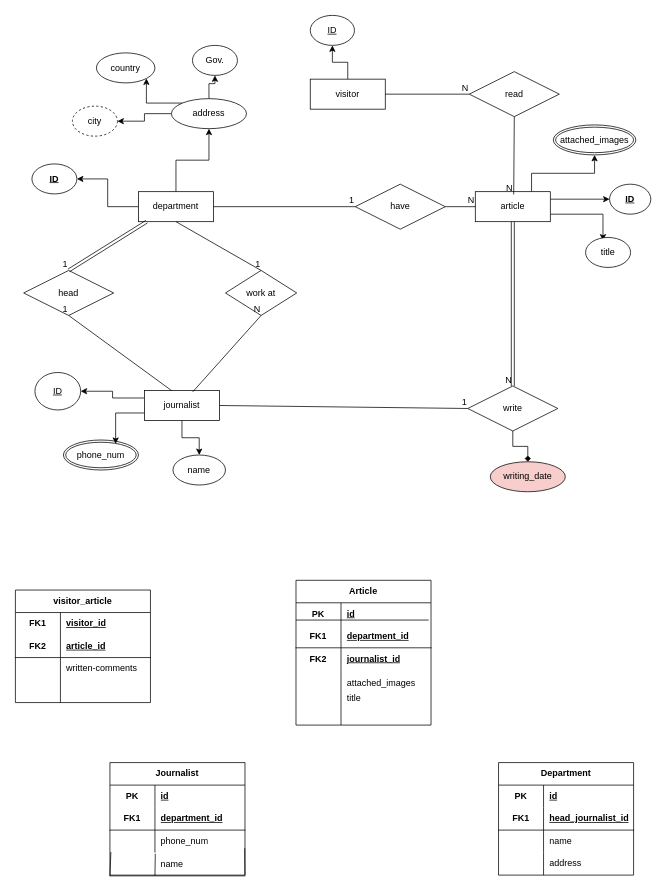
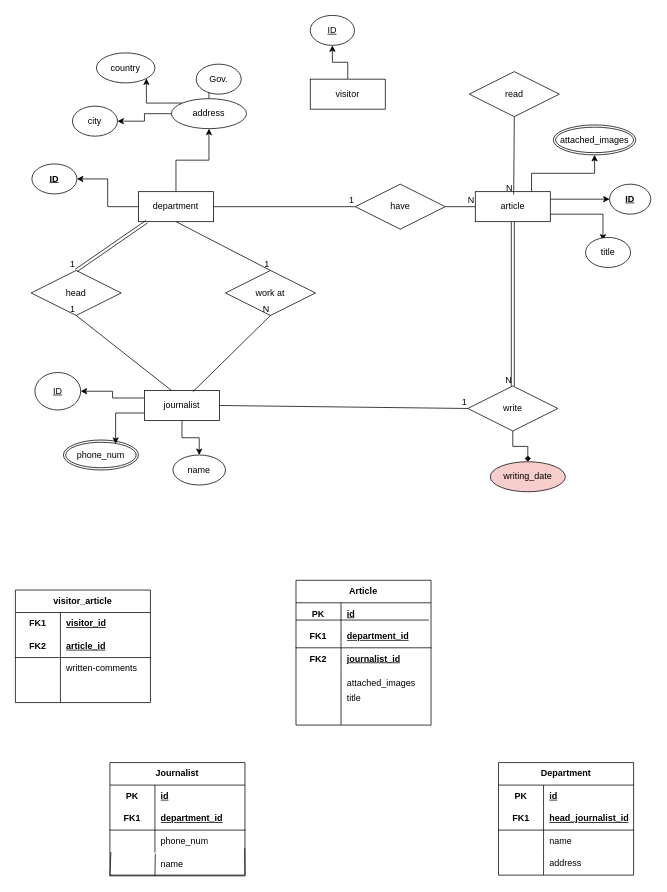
(215, 60) -> (219, 79)
(427, 94) -> none
(95, 121) -> (95, 121)
(69, 293) -> (76, 293)
(261, 293) -> (270, 293)
